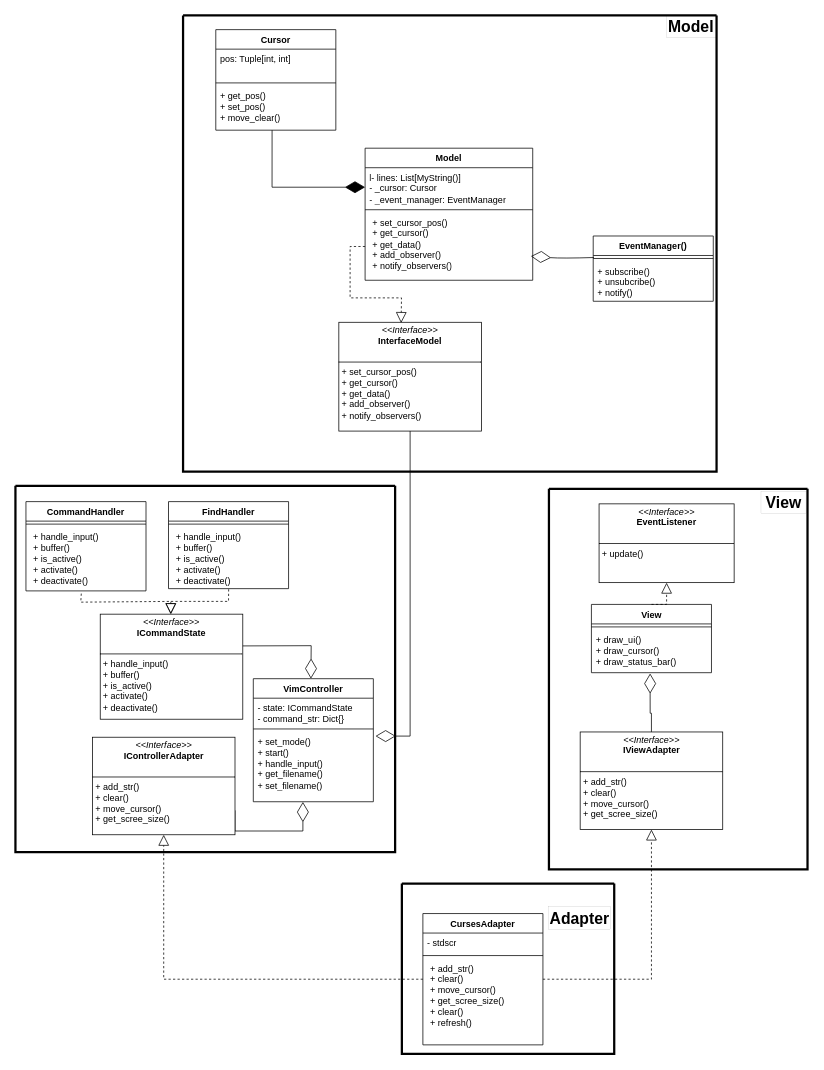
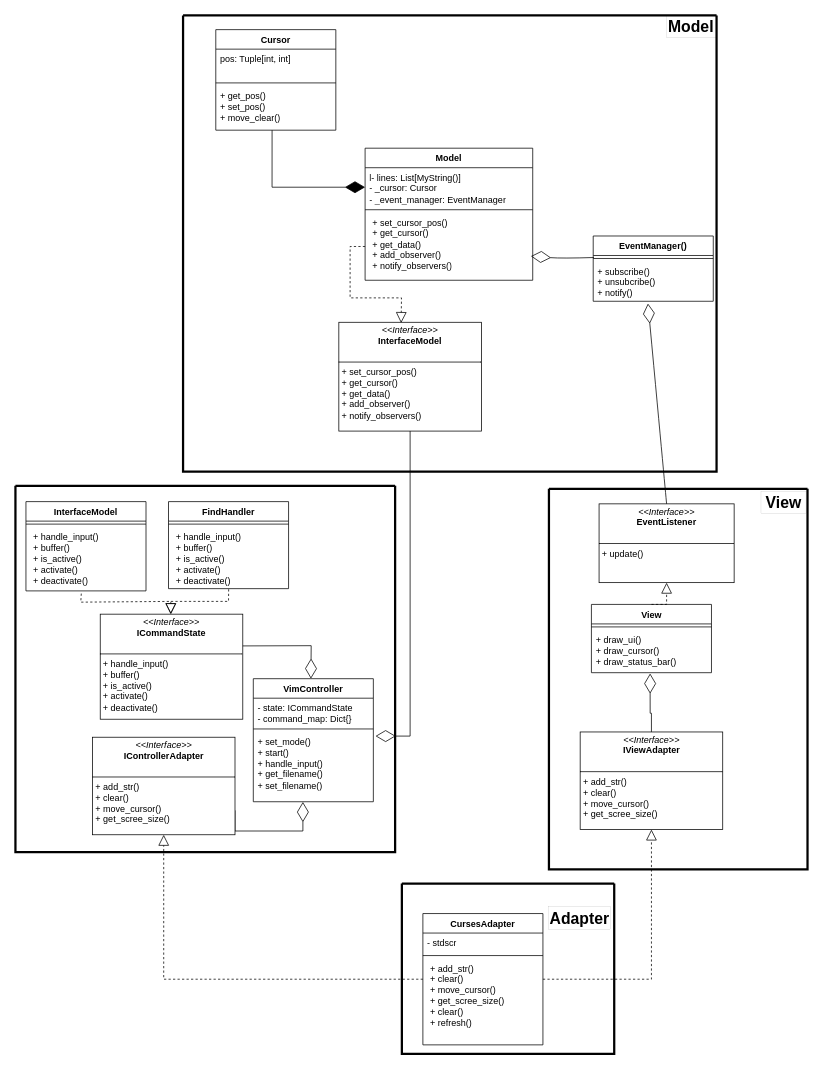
none -> (658, 412)
(86, 512) -> (86, 512)
(310, 714) -> (310, 714)
